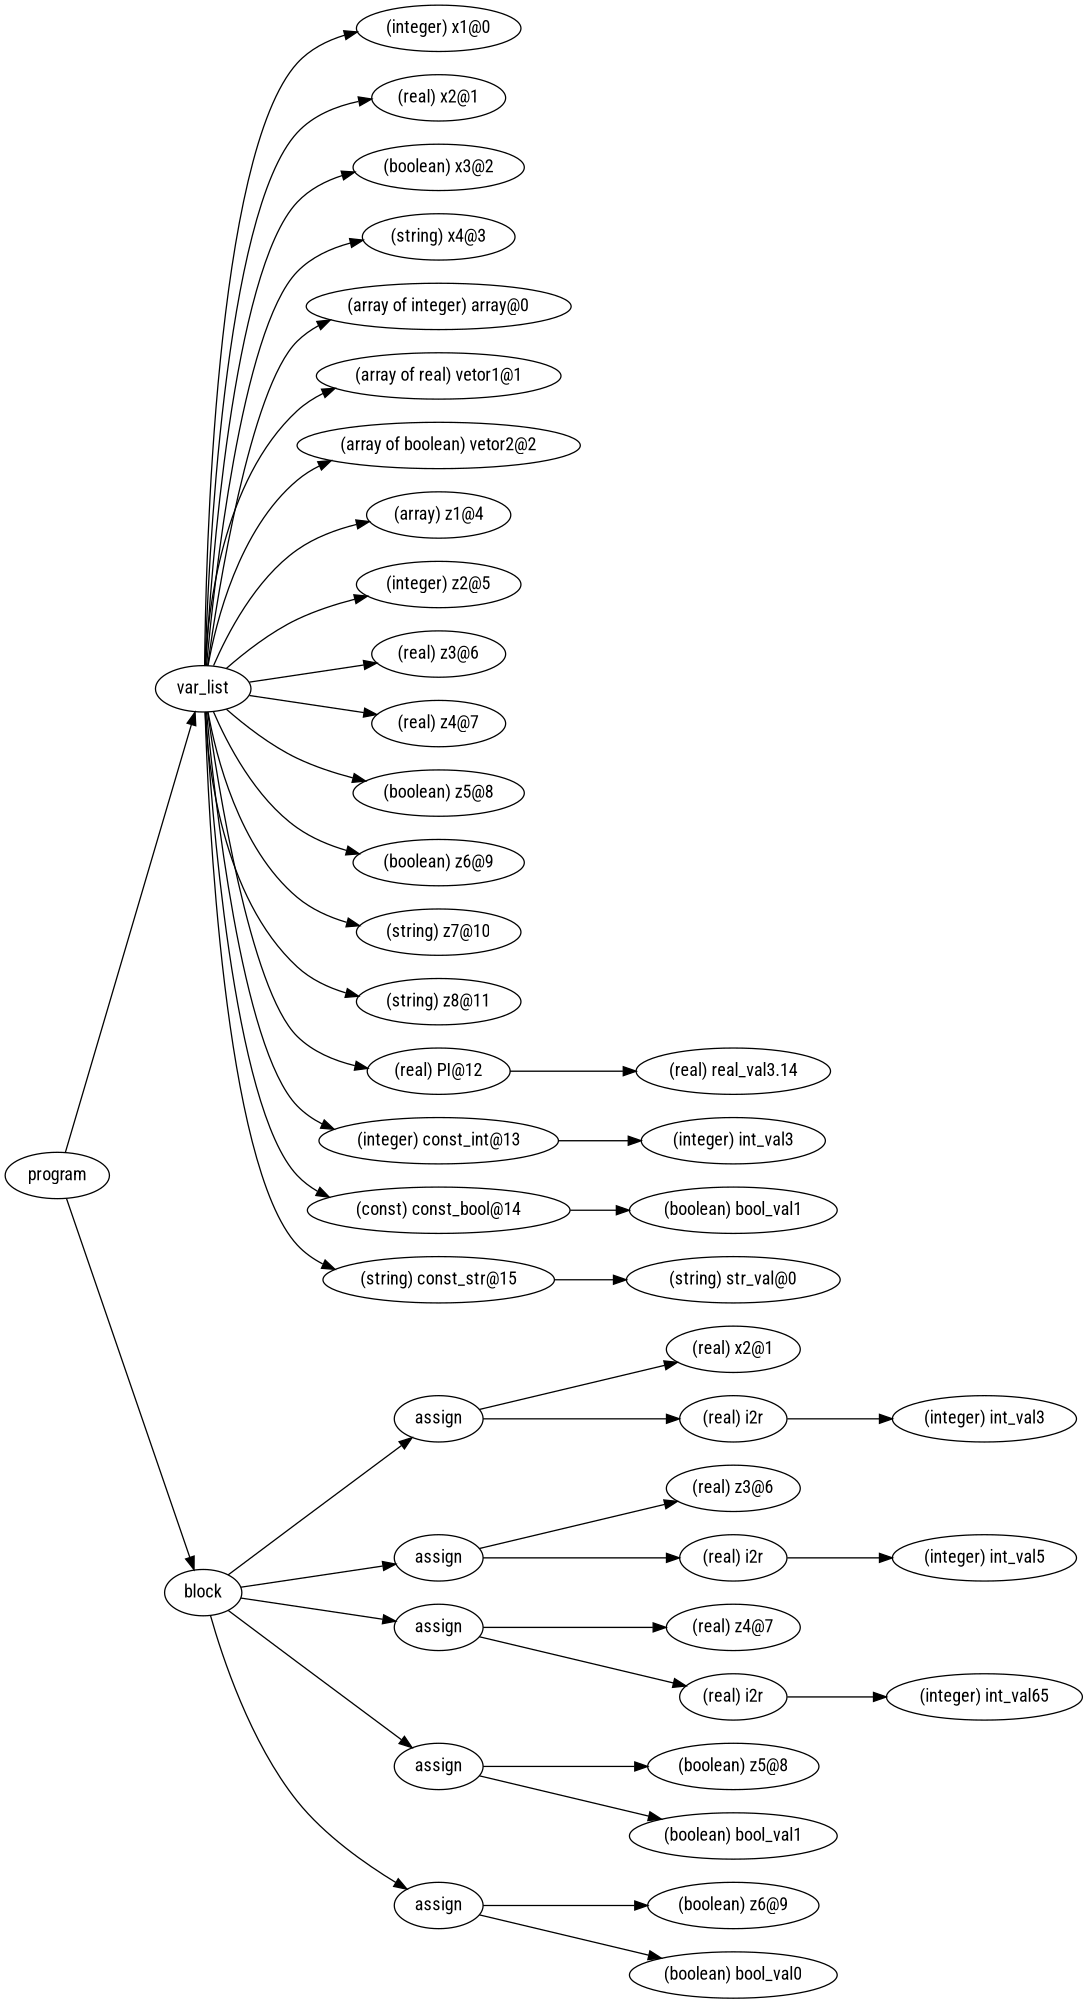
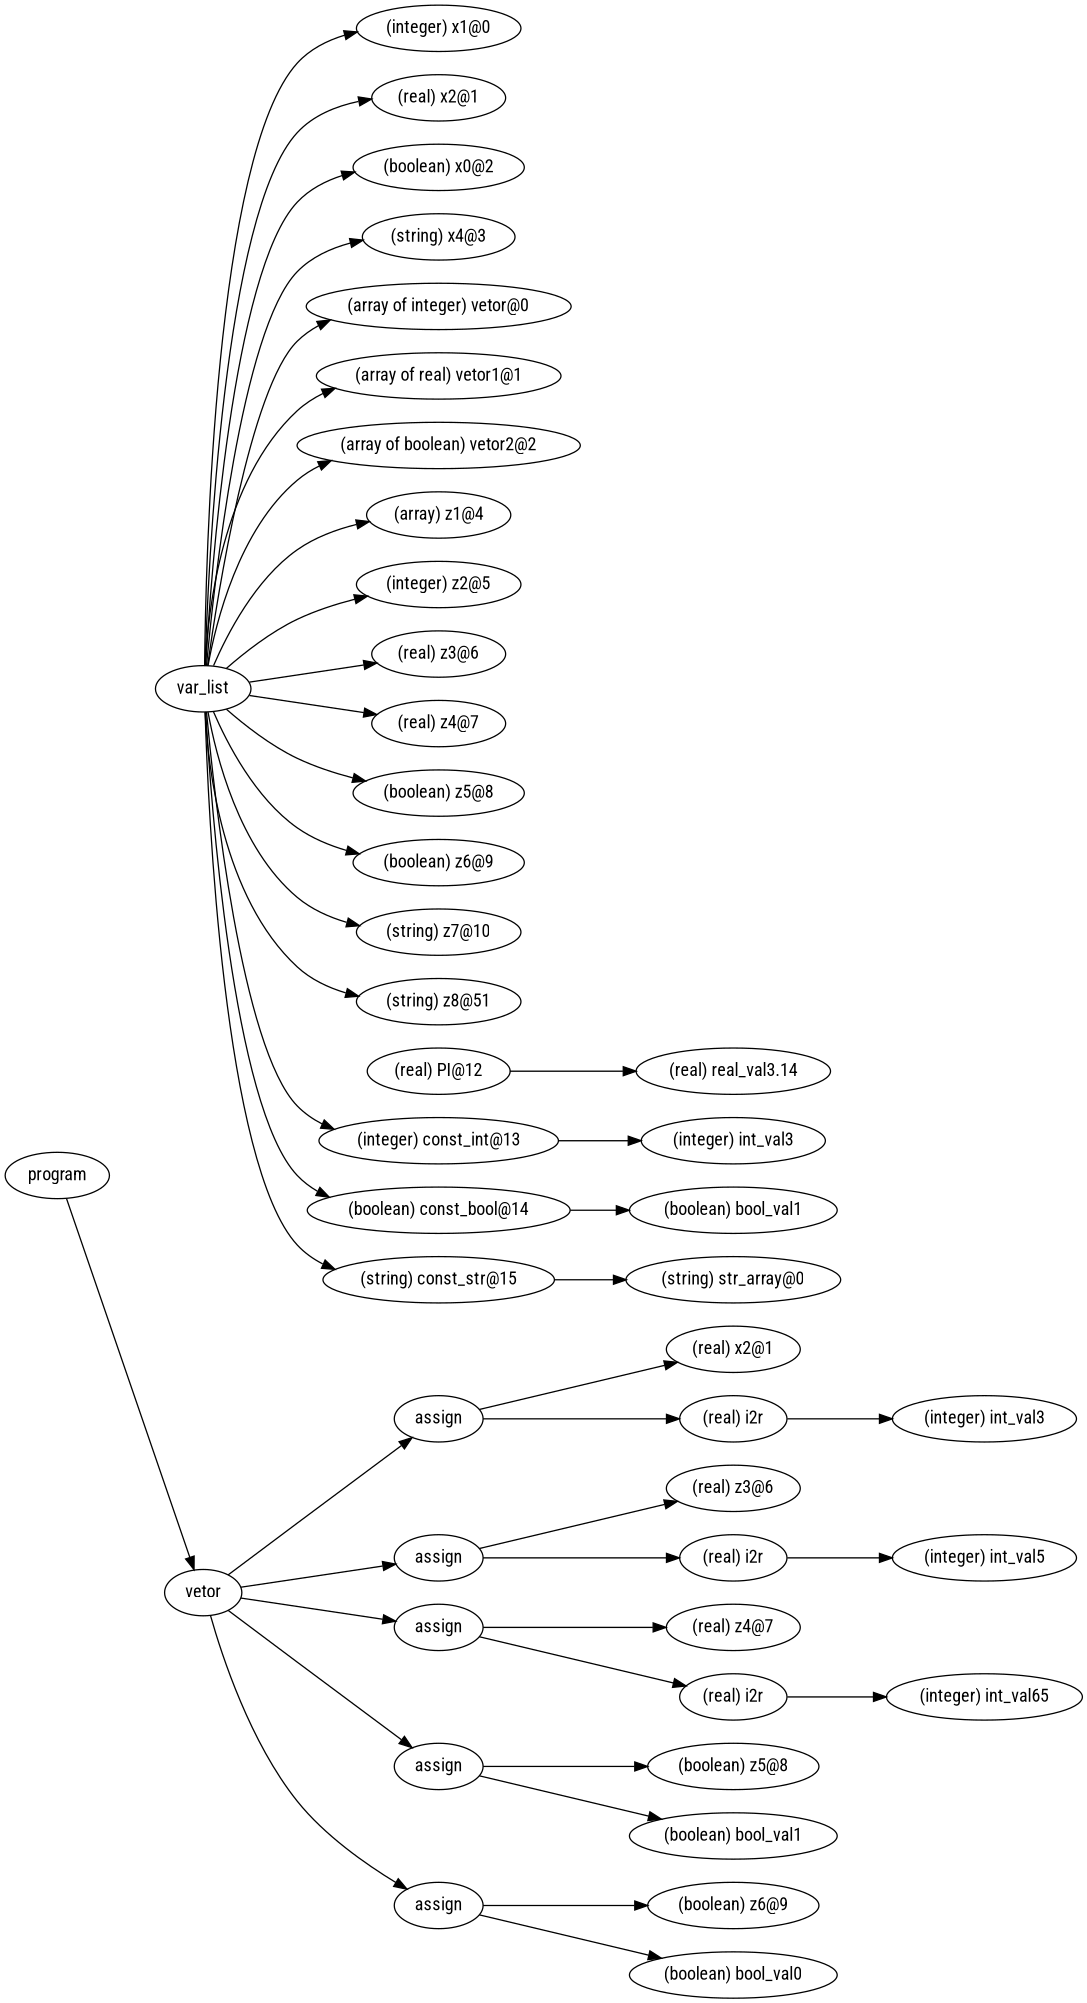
(439, 167) -> (439, 167)
(439, 306) -> (439, 306)
(245, 911) -> none
(128, 939) -> none
(439, 1002) -> (439, 1002)
(439, 1210) -> (439, 1210)
(733, 1280) -> (733, 1280)
(203, 1593) -> (203, 1593)
